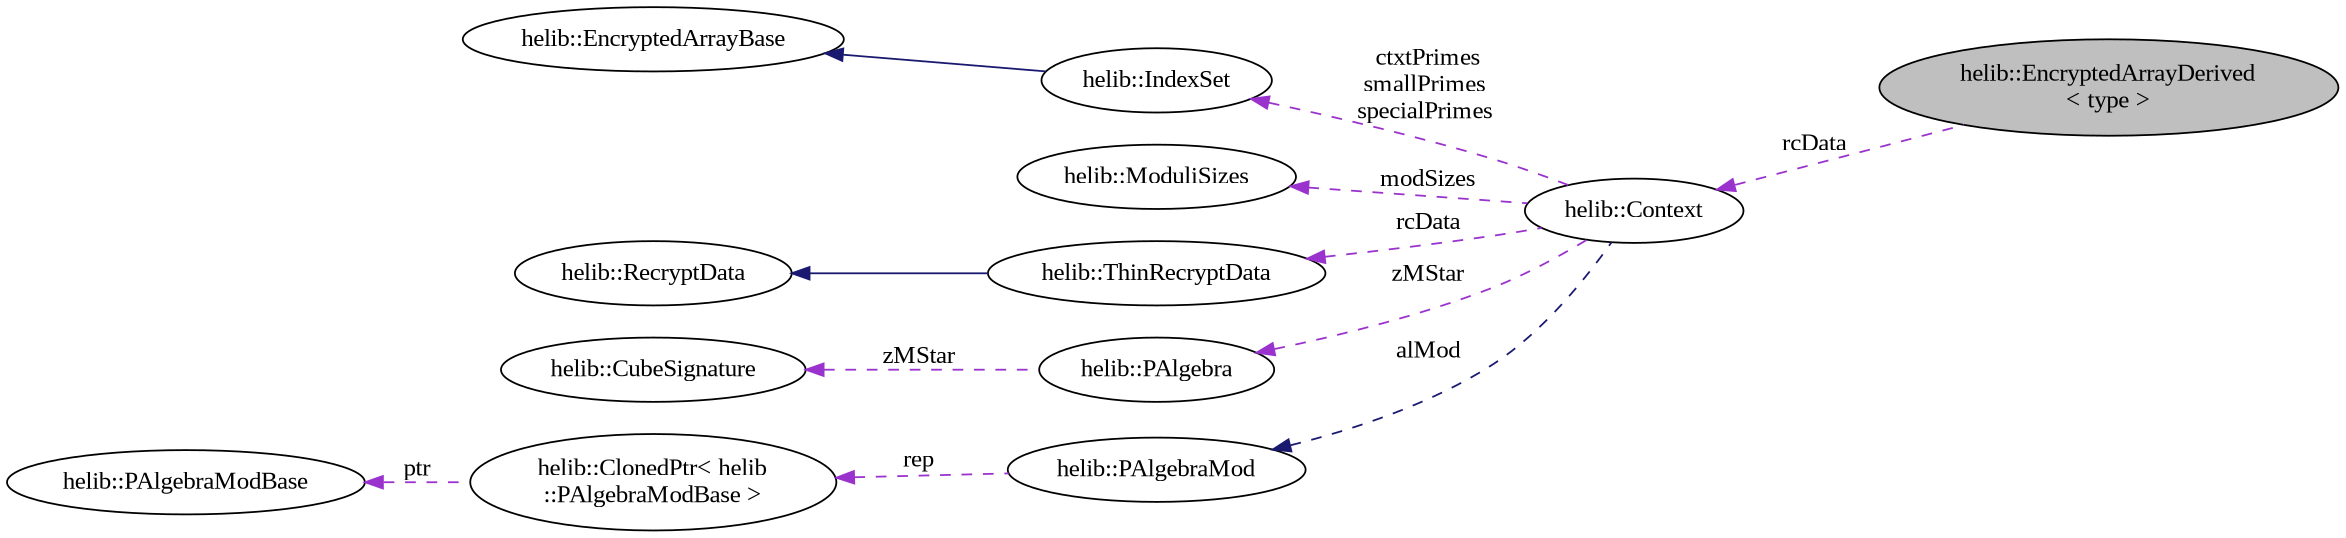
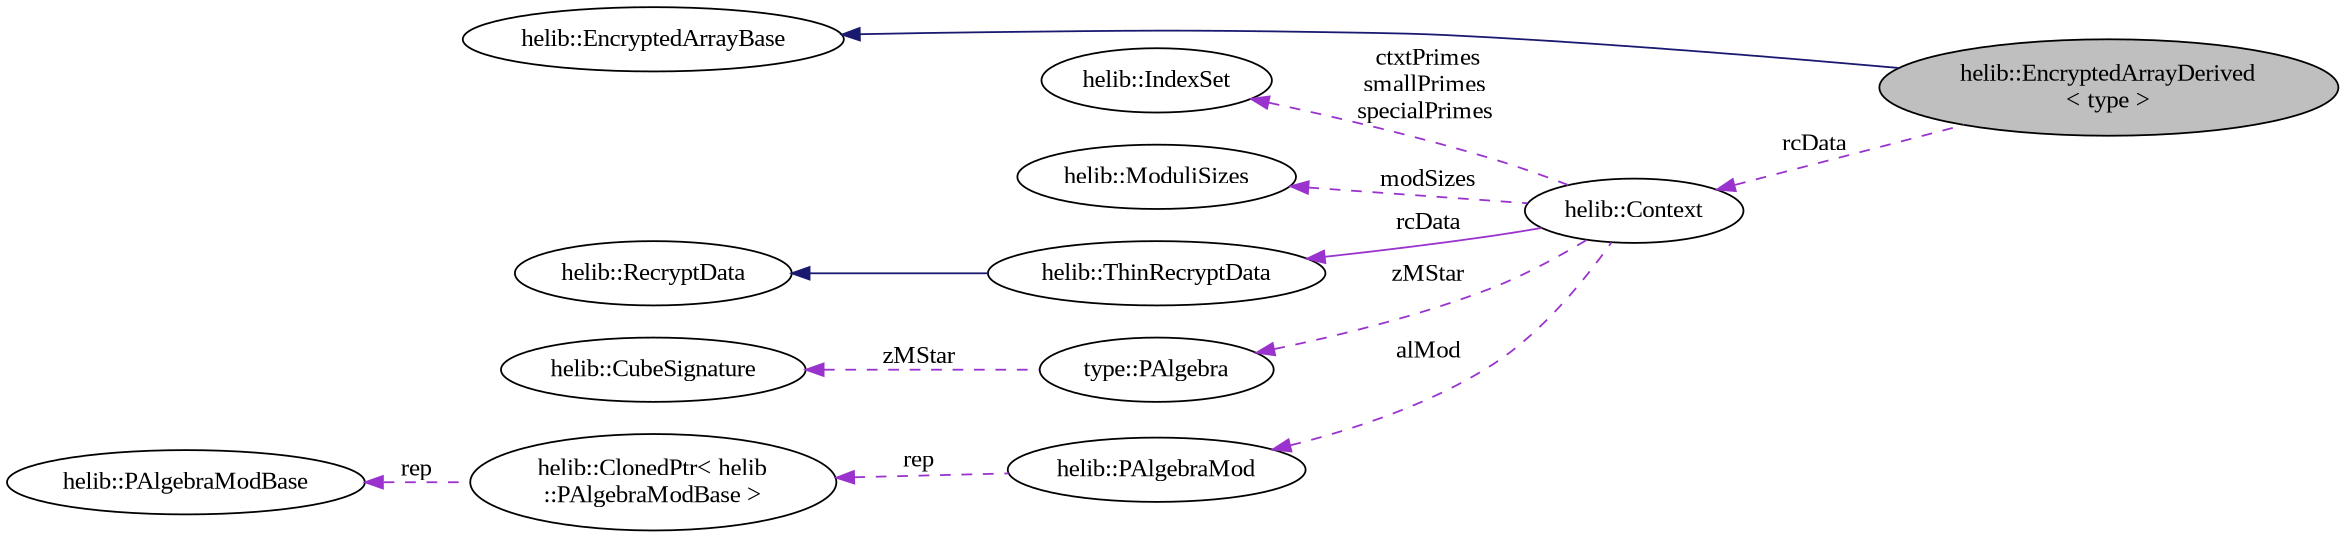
(944, 63) -> (1380, 33)
(1434, 244) -> (1434, 244)
(1157, 370) -> (1157, 370)
(1472, 377) -> (1472, 377)
(414, 469) -> (414, 469)
